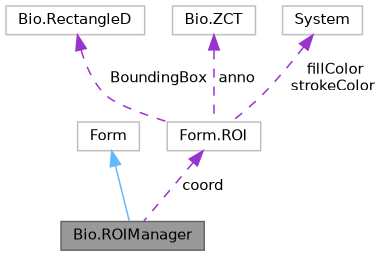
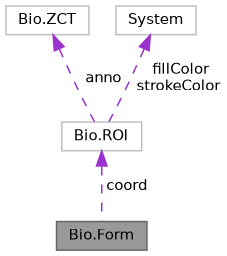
(75, 20) -> none
(108, 136) -> none
(214, 136) -> (102, 136)
(133, 236) -> (102, 236)
